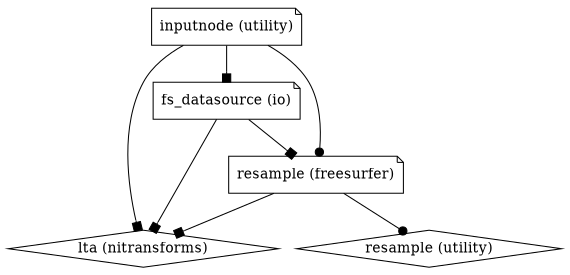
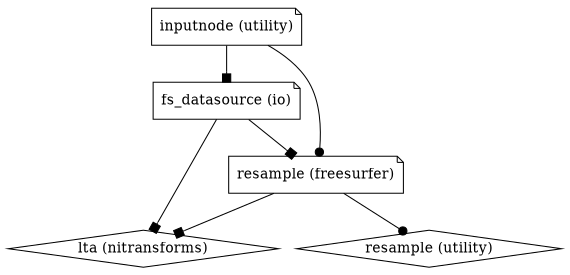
(130, 123) -> none
